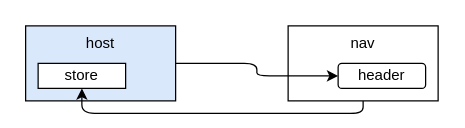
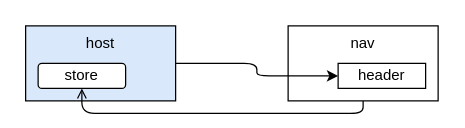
(82, 76) -> (82, 76)
(382, 76) -> (382, 76)
(82, 105) -> (82, 99)
